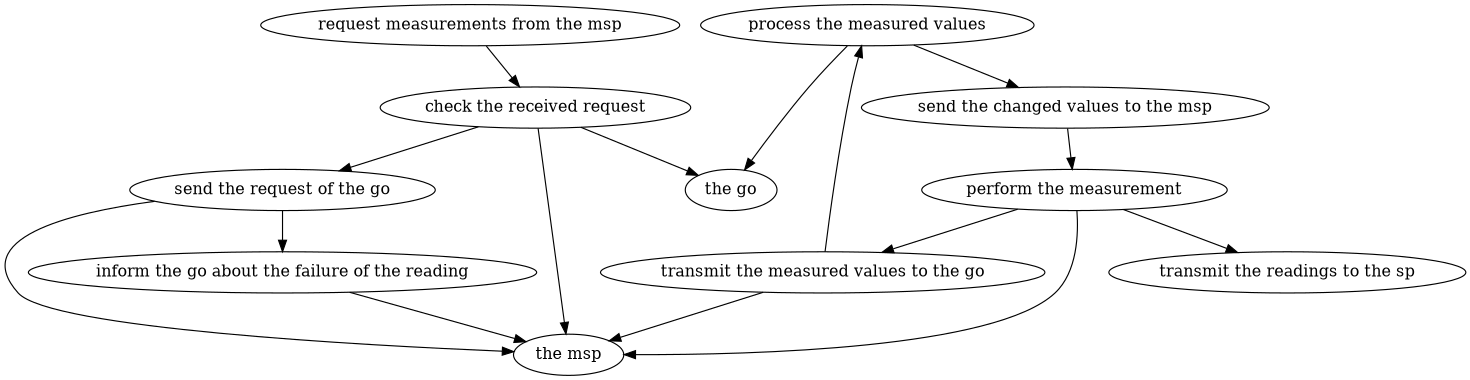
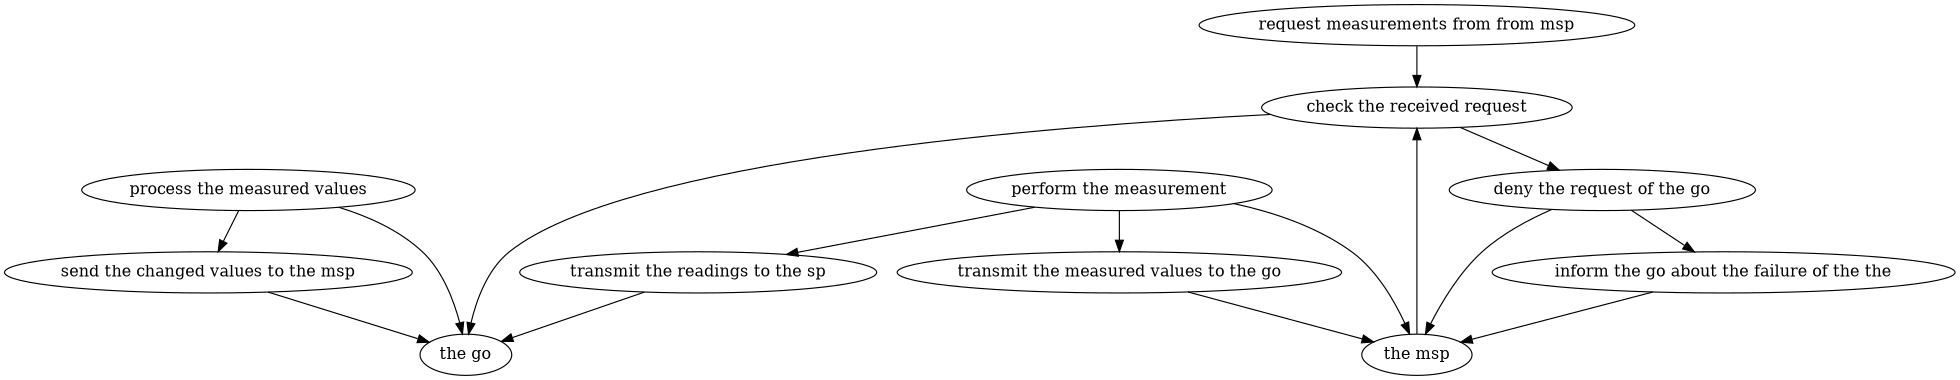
(470, 25) -> (1417, 25)
(1069, 143) -> (343, 315)
(839, 154) -> none
(283, 190) -> (1602, 190)
(551, 225) -> (1417, 237)
(283, 272) -> (1724, 272)
none -> (579, 315)
